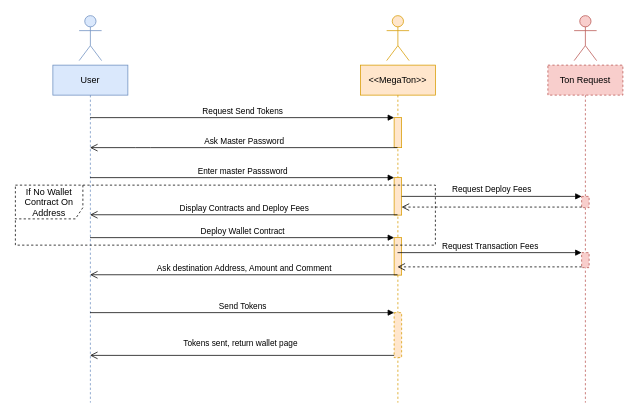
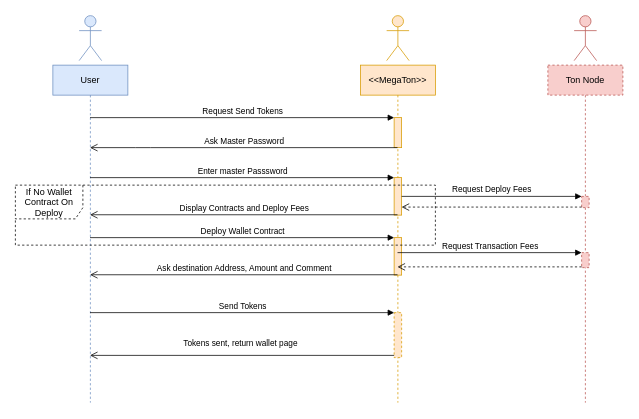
(585, 80) -> (585, 80)
(49, 202) -> (49, 202)
